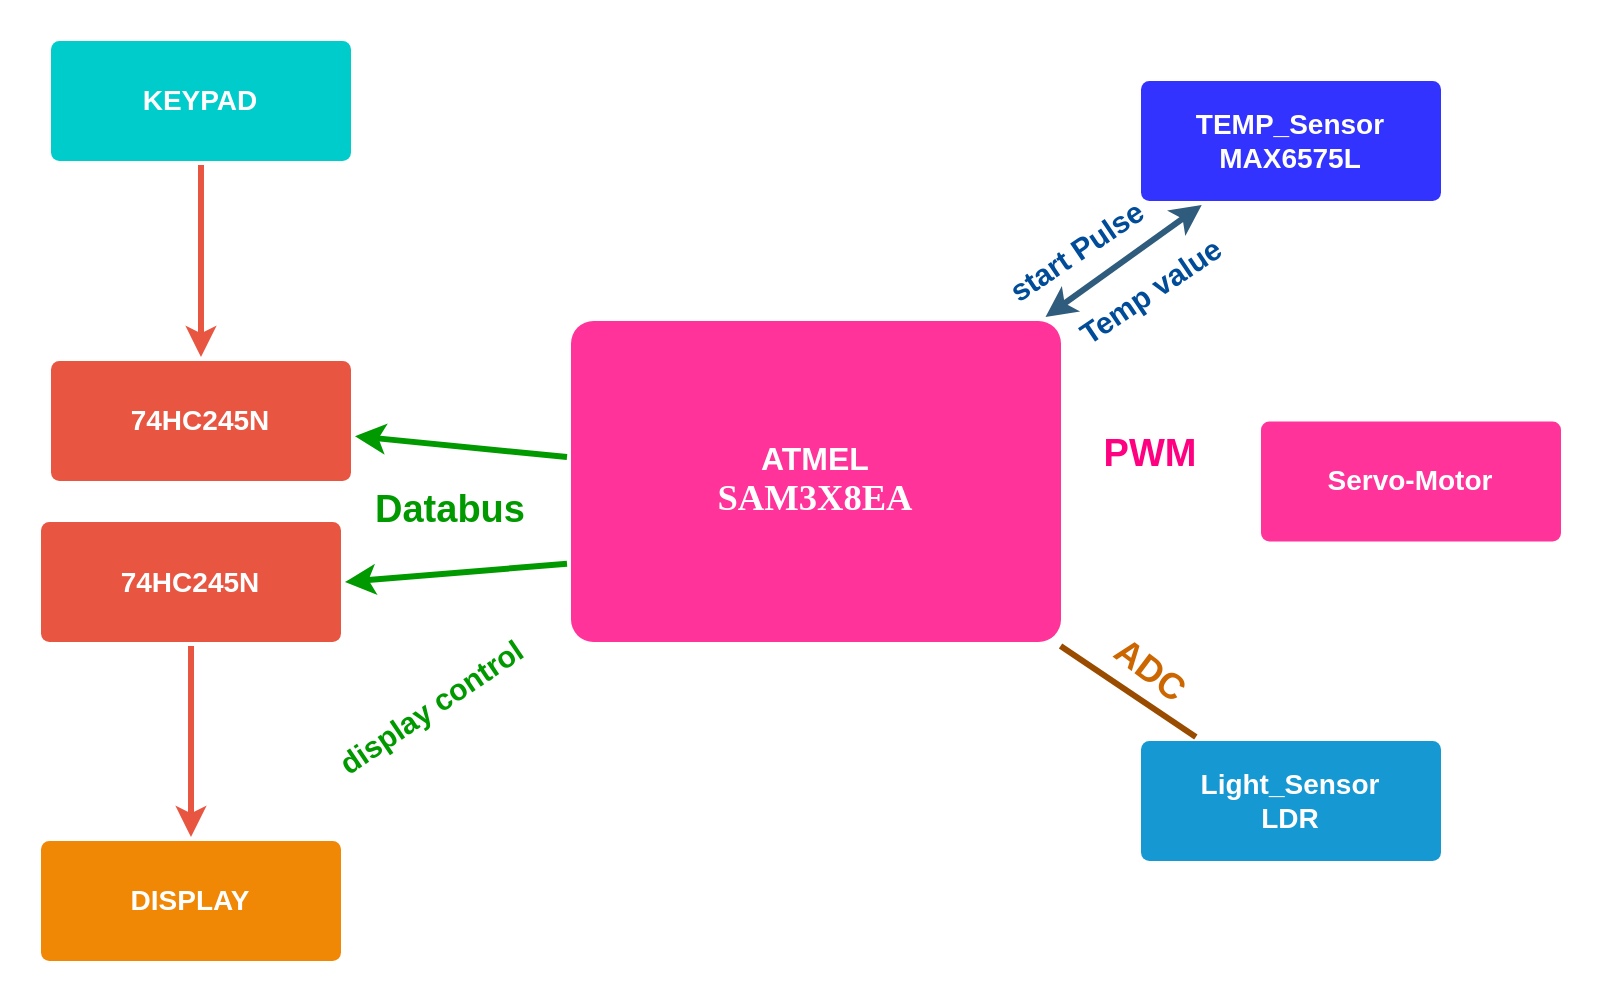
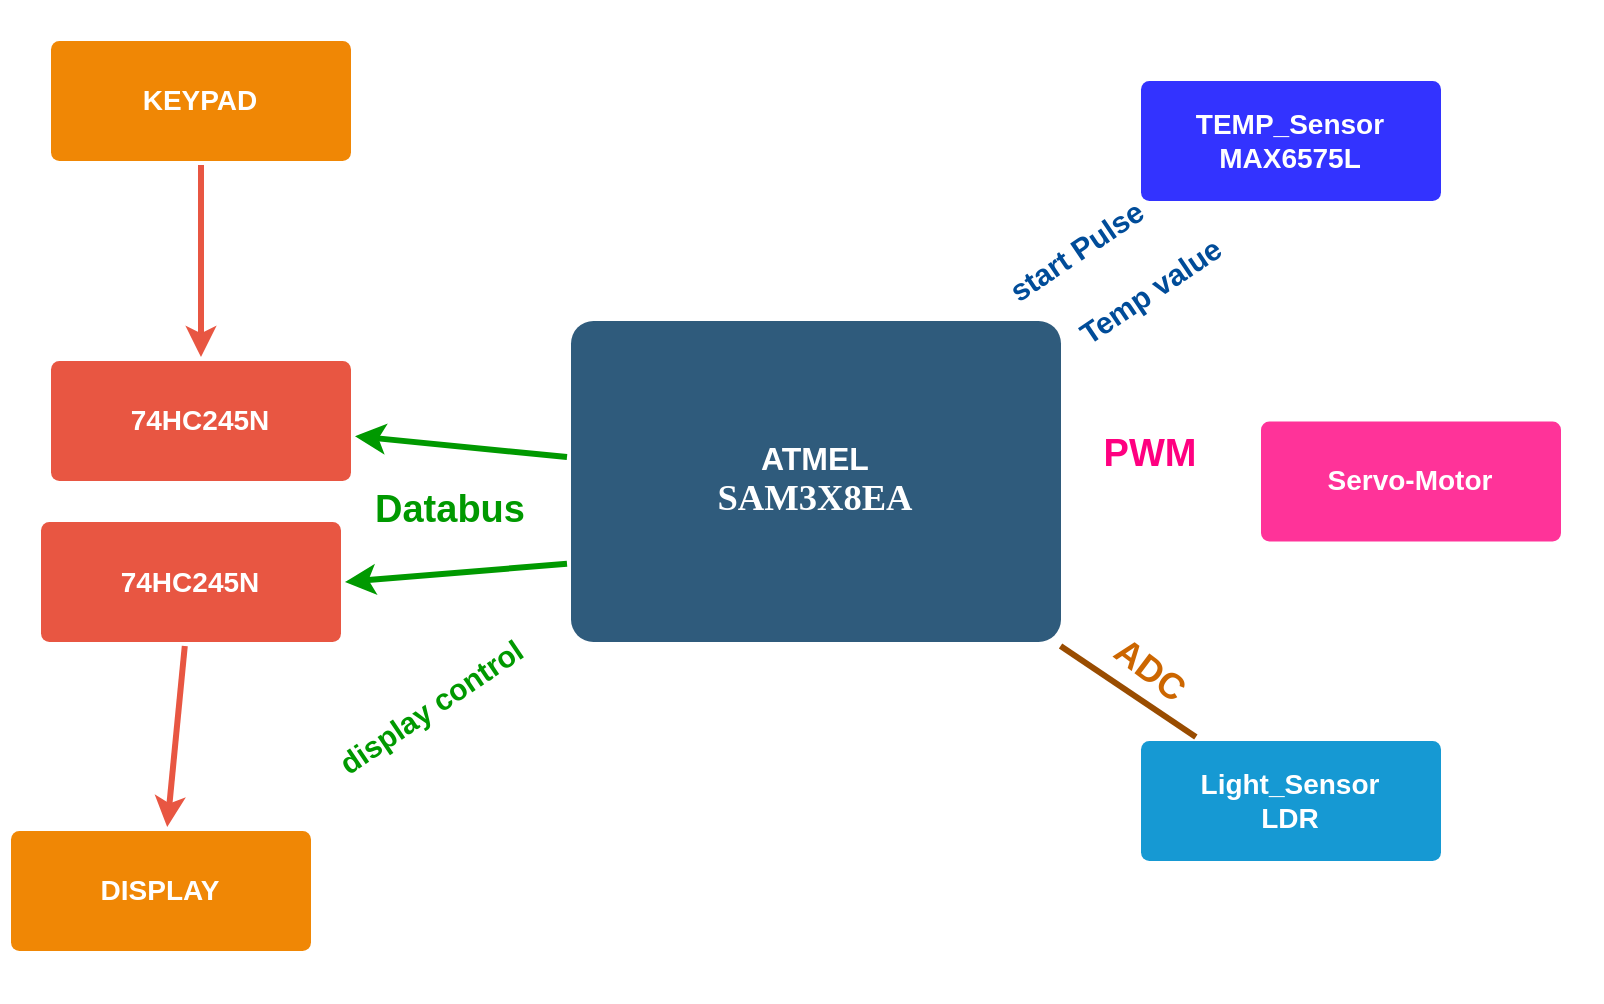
(201, 101) -> (201, 101)
(1123, 261) -> none
(816, 482) -> (816, 482)
(191, 901) -> (161, 891)
